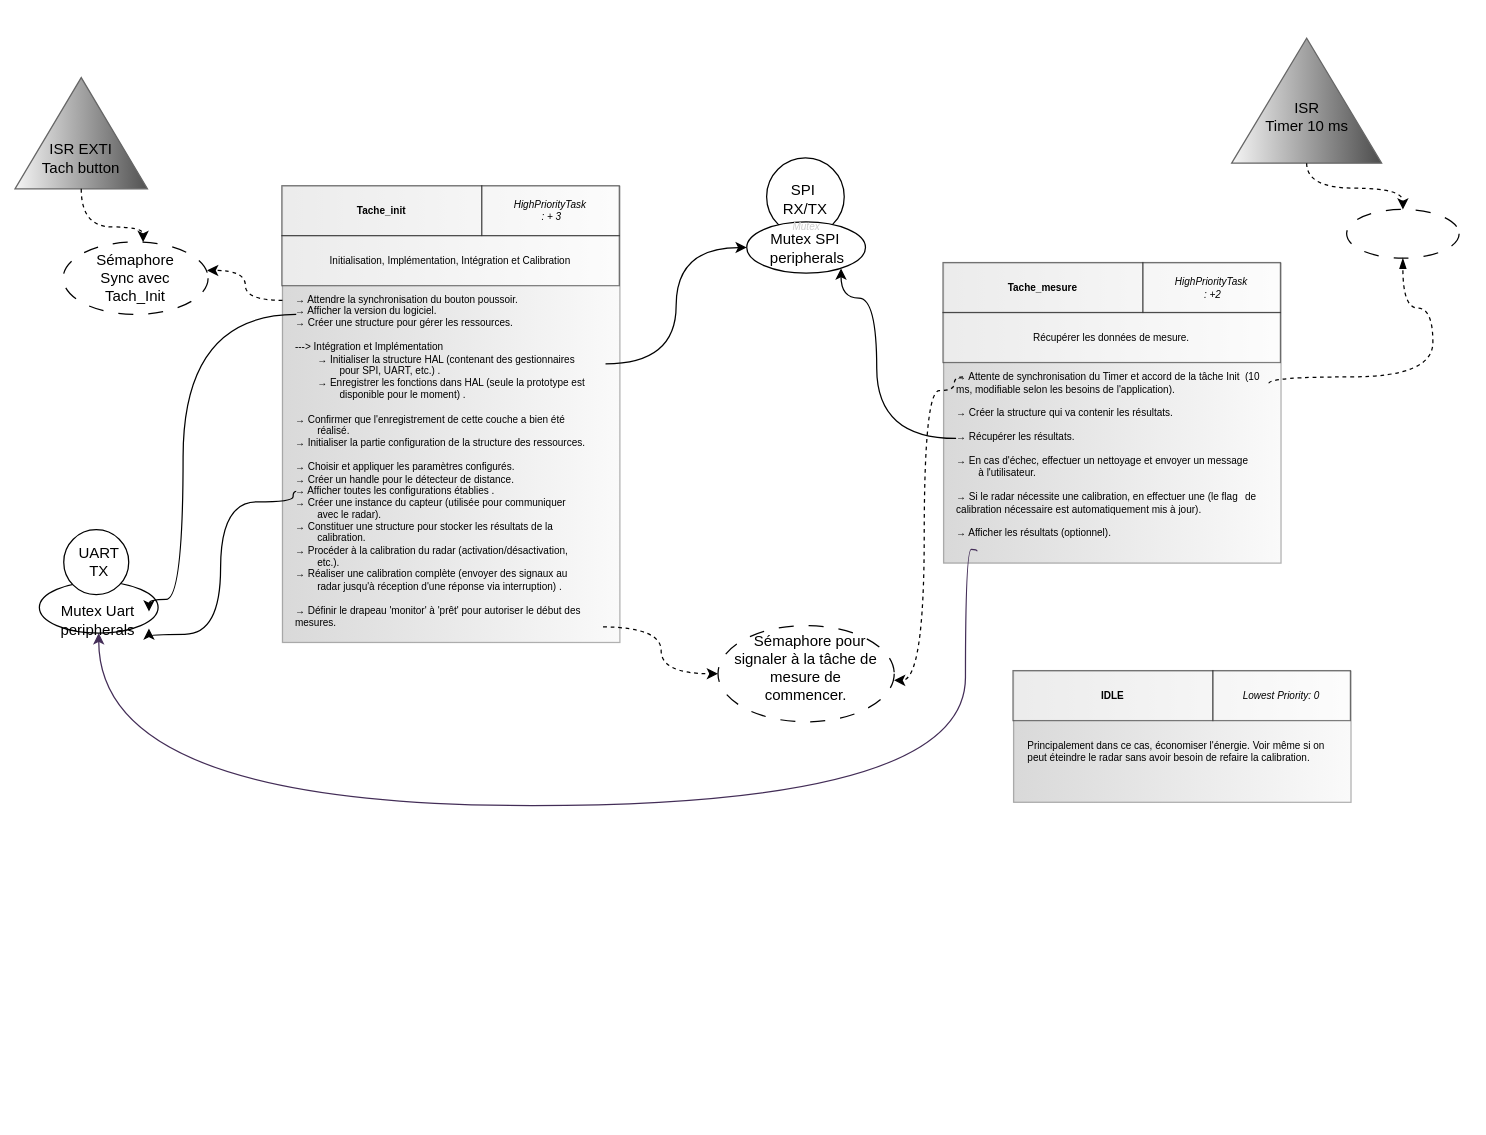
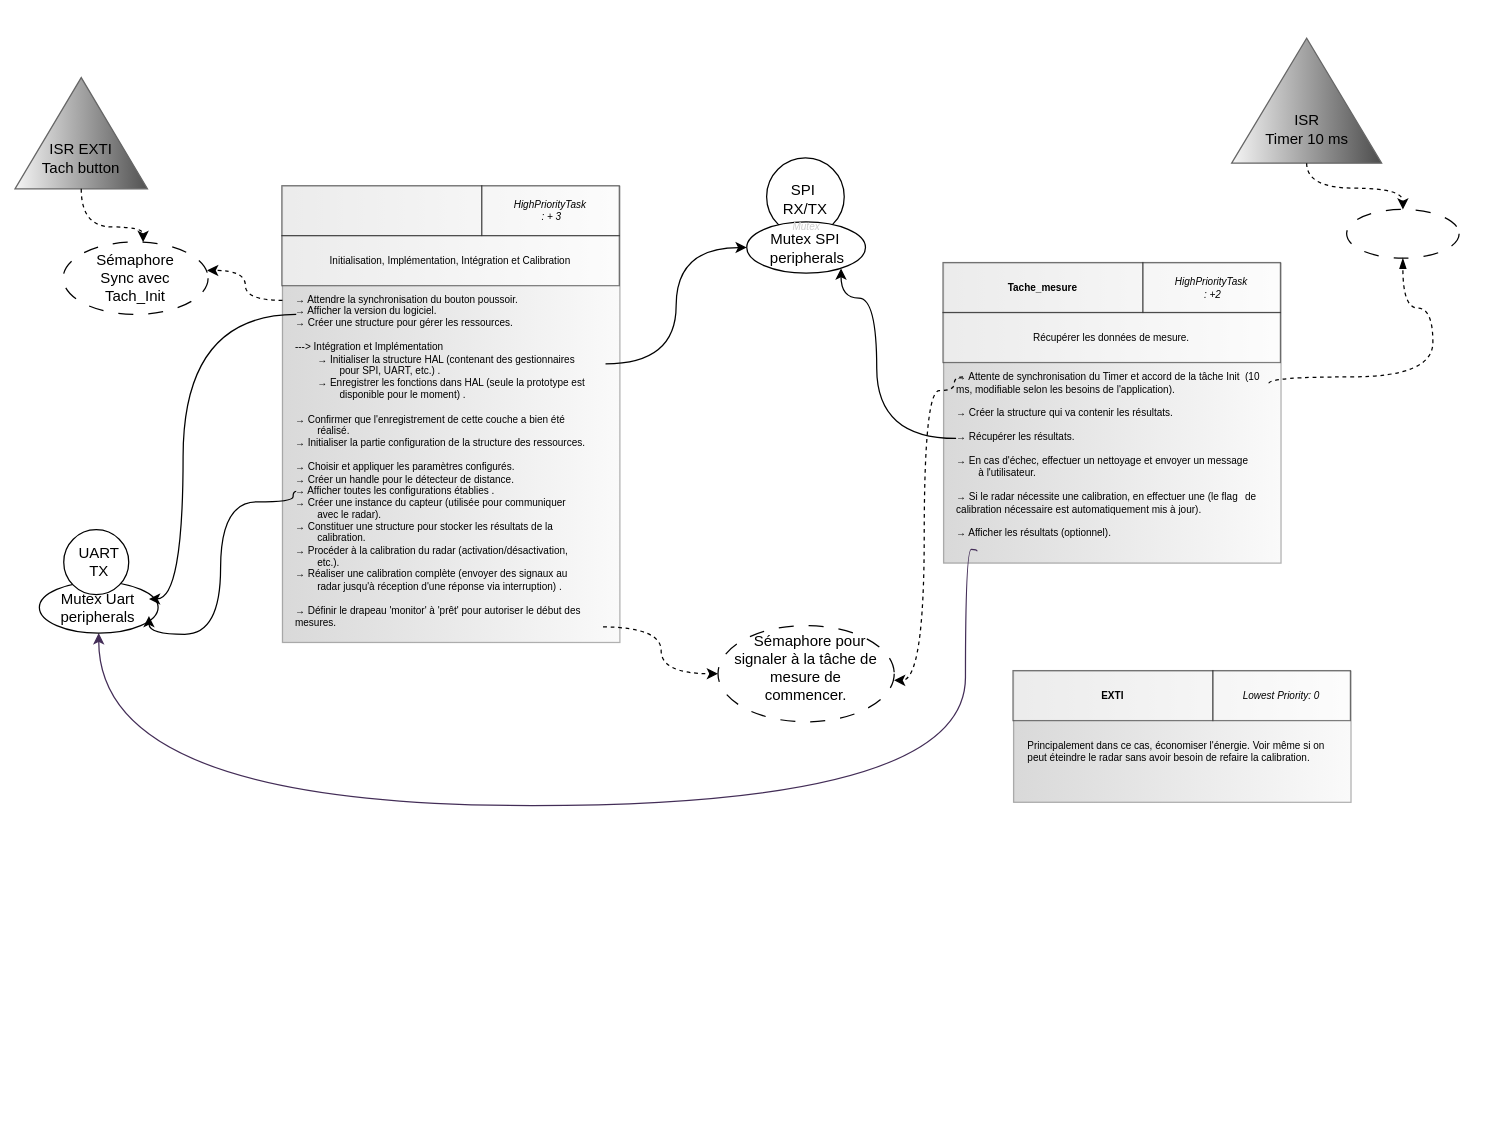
(1307, 117) -> (1307, 129)
(382, 211) -> none
(99, 620) -> (99, 608)
(1113, 696) -> (1113, 696)
